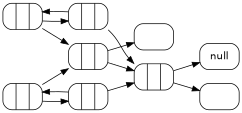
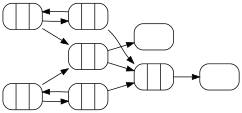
(219, 57) -> none
